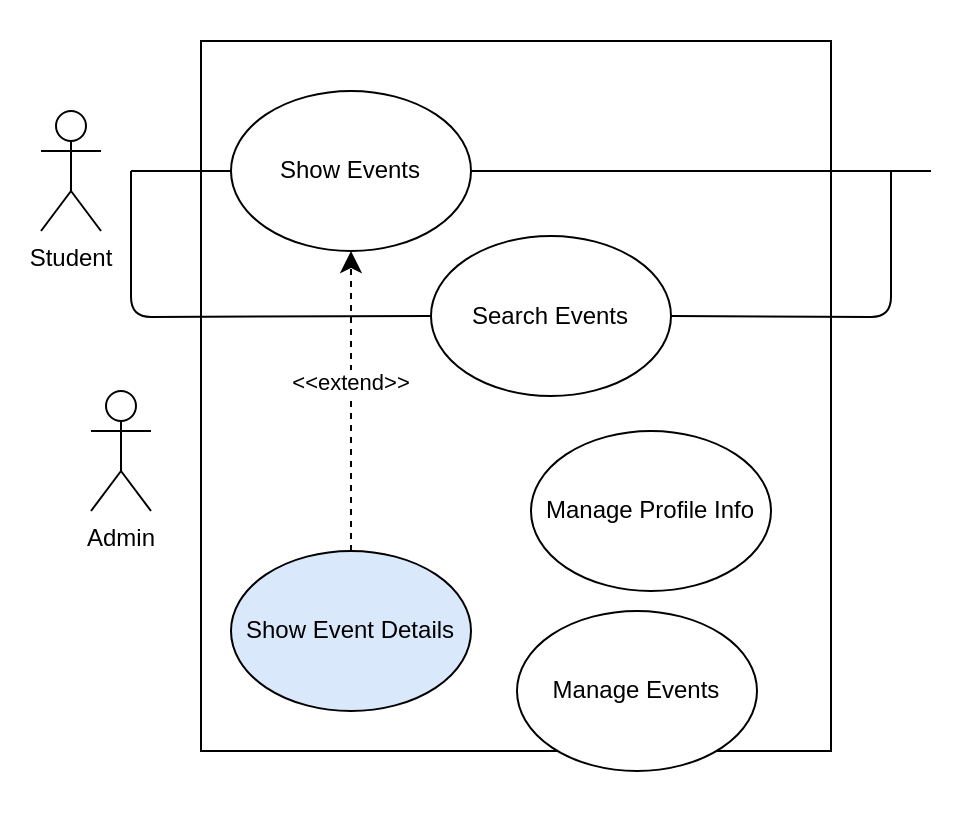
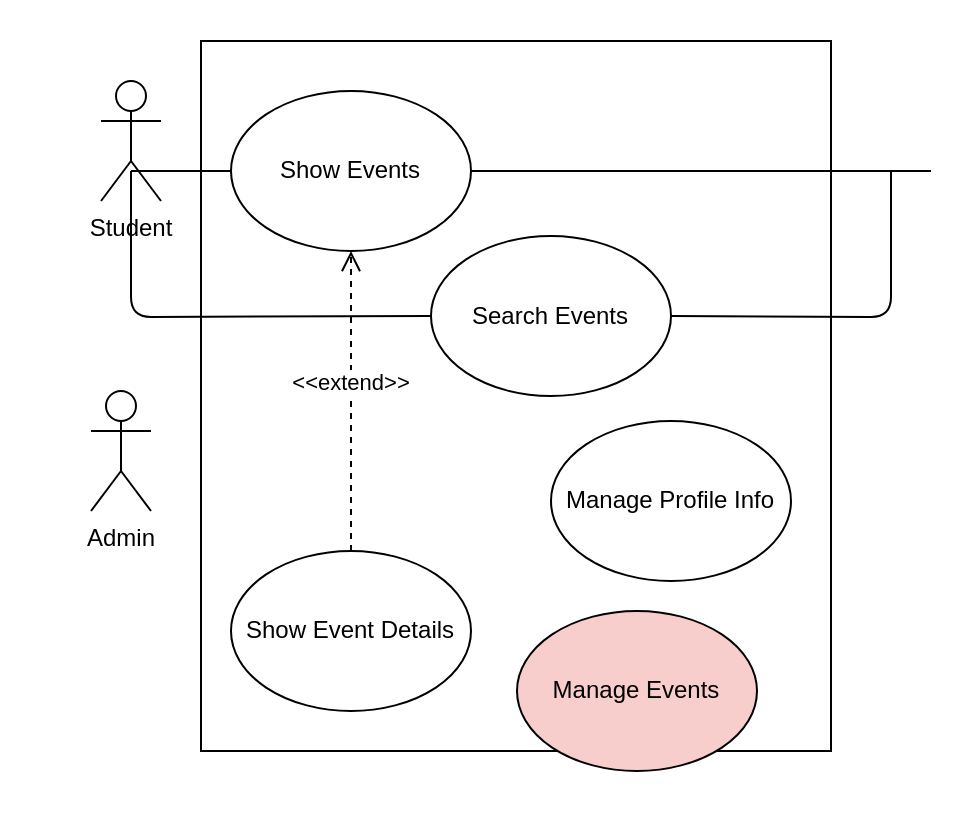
(71, 171) -> (131, 141)
(351, 269) -> (351, 262)
(651, 511) -> (671, 501)
(351, 631) -> (351, 631)
(637, 691) -> (637, 691)
